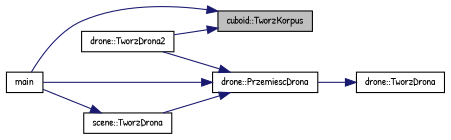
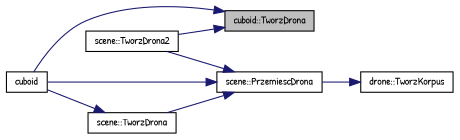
(265, 21) -> (269, 21)
(128, 42) -> (132, 41)
(25, 82) -> (27, 82)
(265, 82) -> (269, 82)
(400, 82) -> (407, 82)
